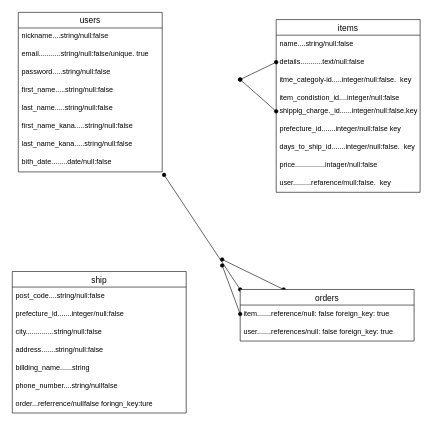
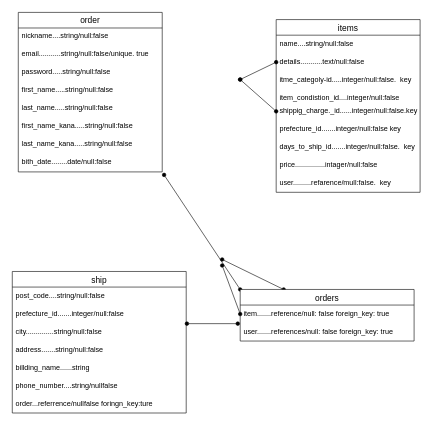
(90, 21) -> (90, 21)
none -> (212, 324)
